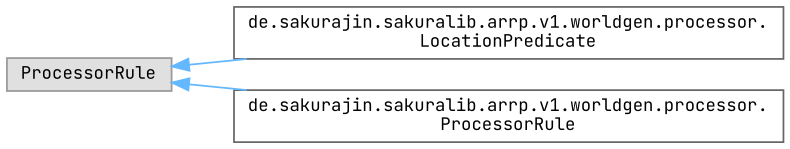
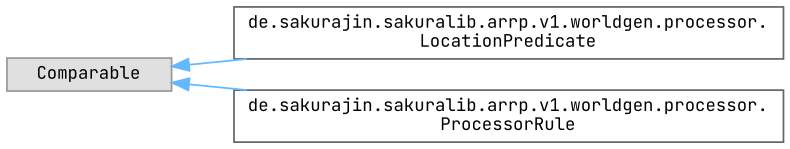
(89, 75) -> (89, 75)
